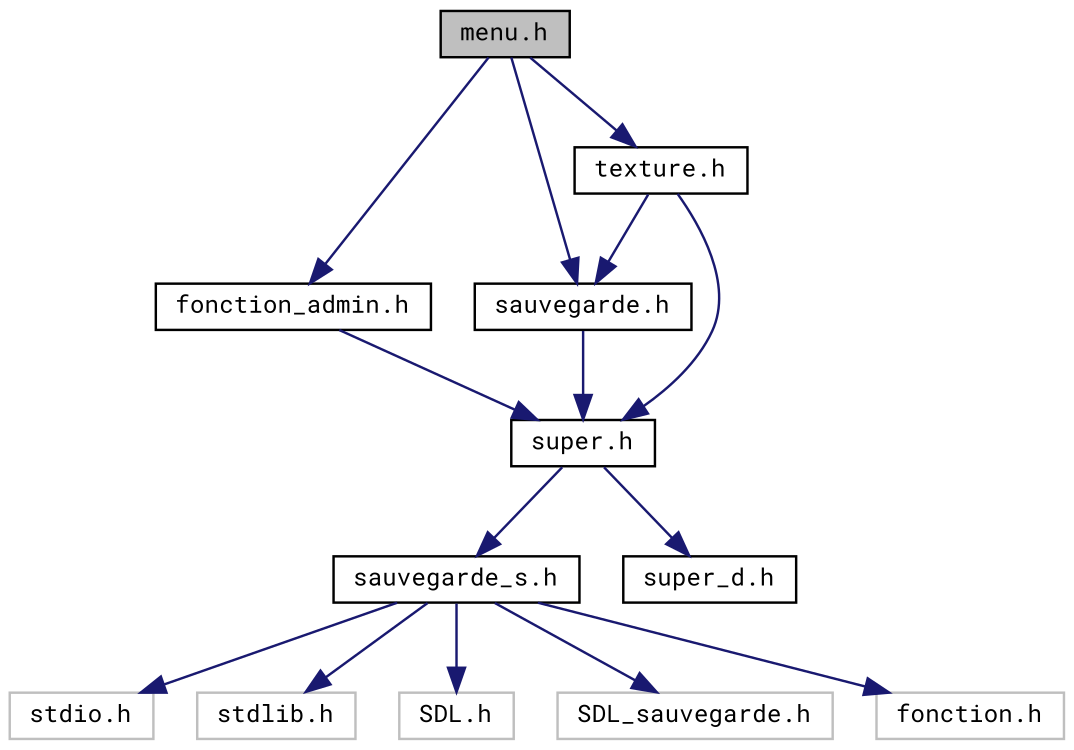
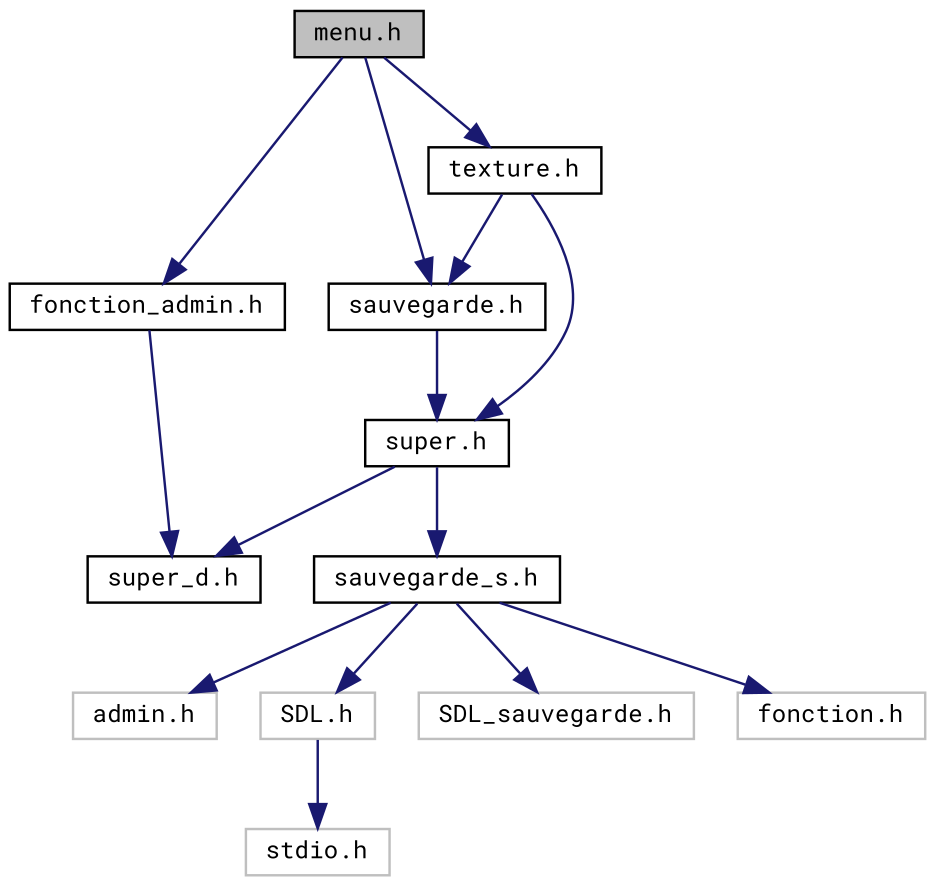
(427, 370) -> (159, 431)
(281, 644) -> (318, 772)
(276, 716) -> (145, 716)
